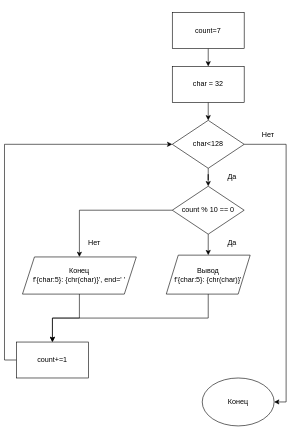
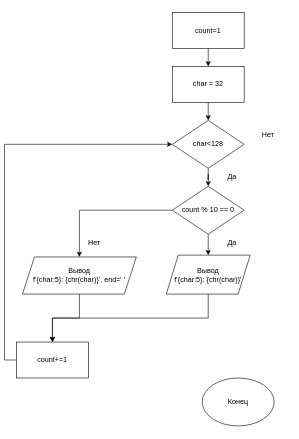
(209, 30) -> (209, 30)
(286, 144) -> none
(80, 276) -> (80, 276)
